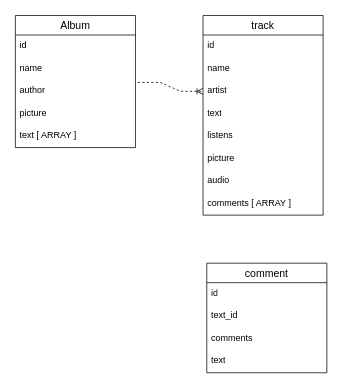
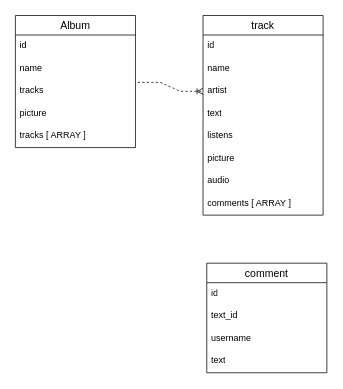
(35, 91) -> (35, 91)
(52, 136) -> (57, 136)
(231, 338) -> (231, 338)
